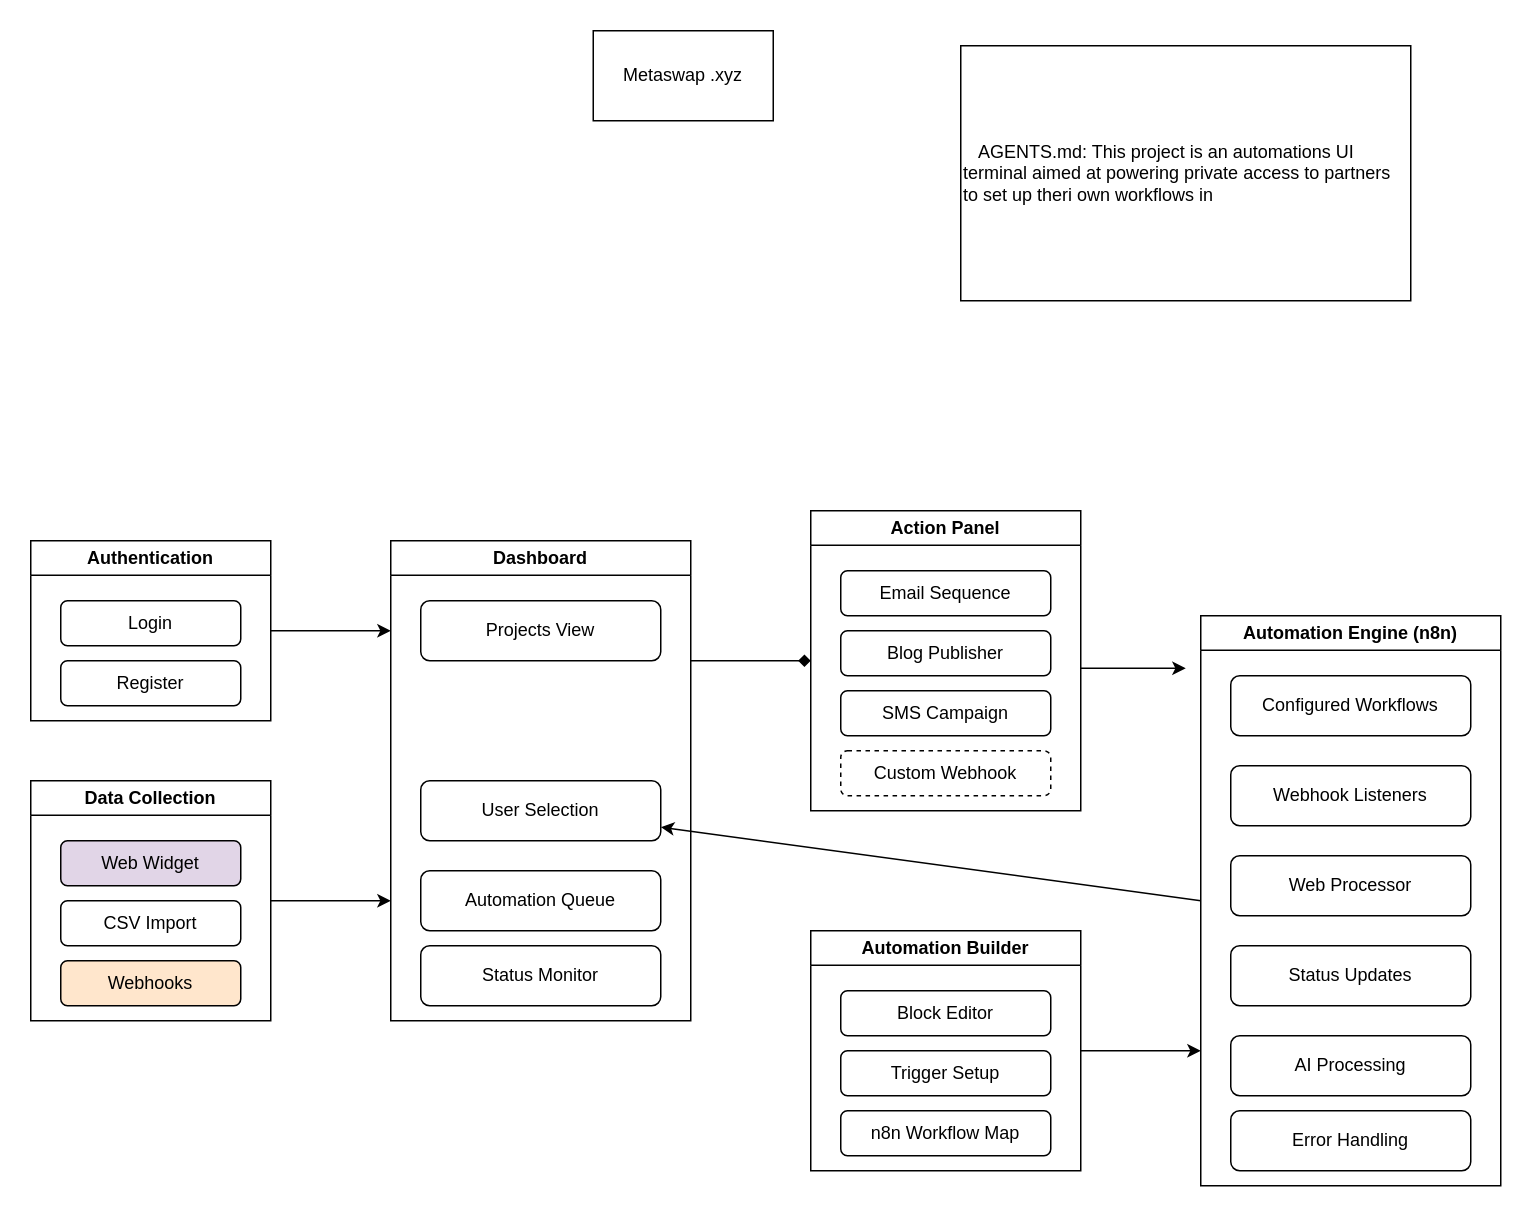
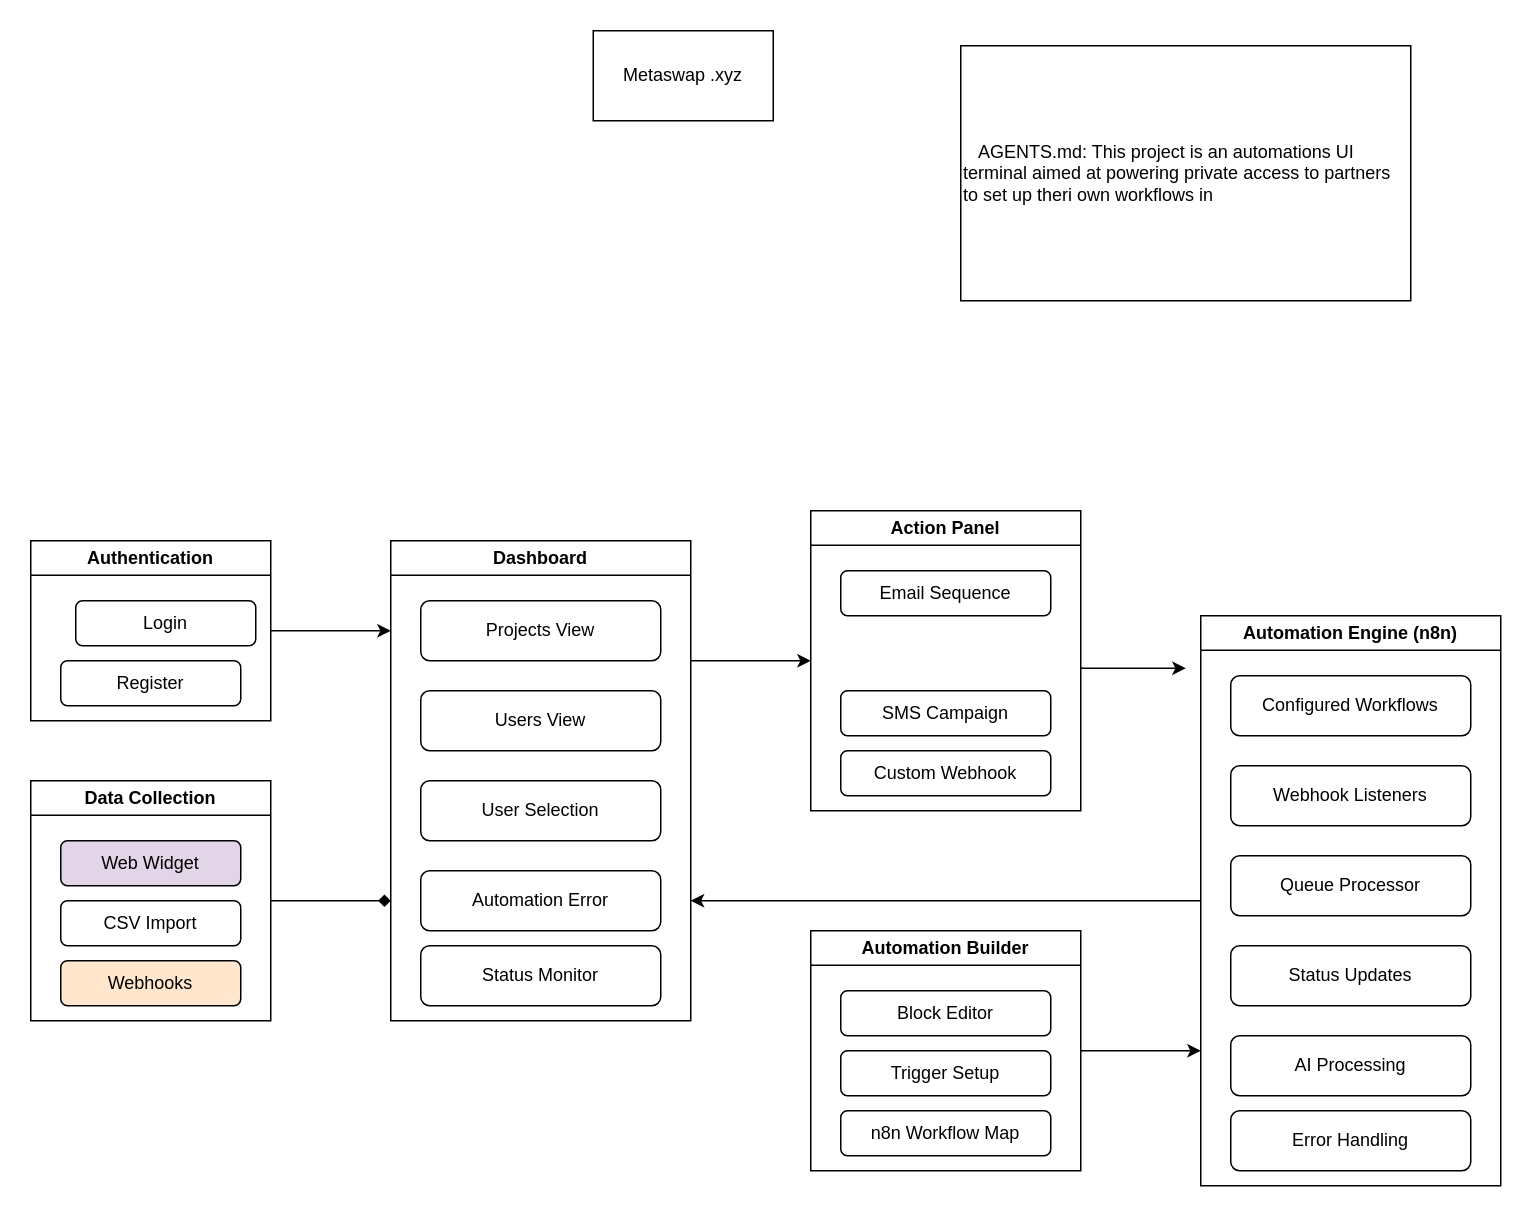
(151, 623) -> (166, 623)
(946, 653) -> none
(798, 661) -> (799, 661)
none -> (541, 721)
(946, 773) -> (946, 773)
(934, 864) -> (950, 901)
(1351, 886) -> (1351, 886)
(379, 901) -> (378, 901)
(541, 901) -> (541, 901)
